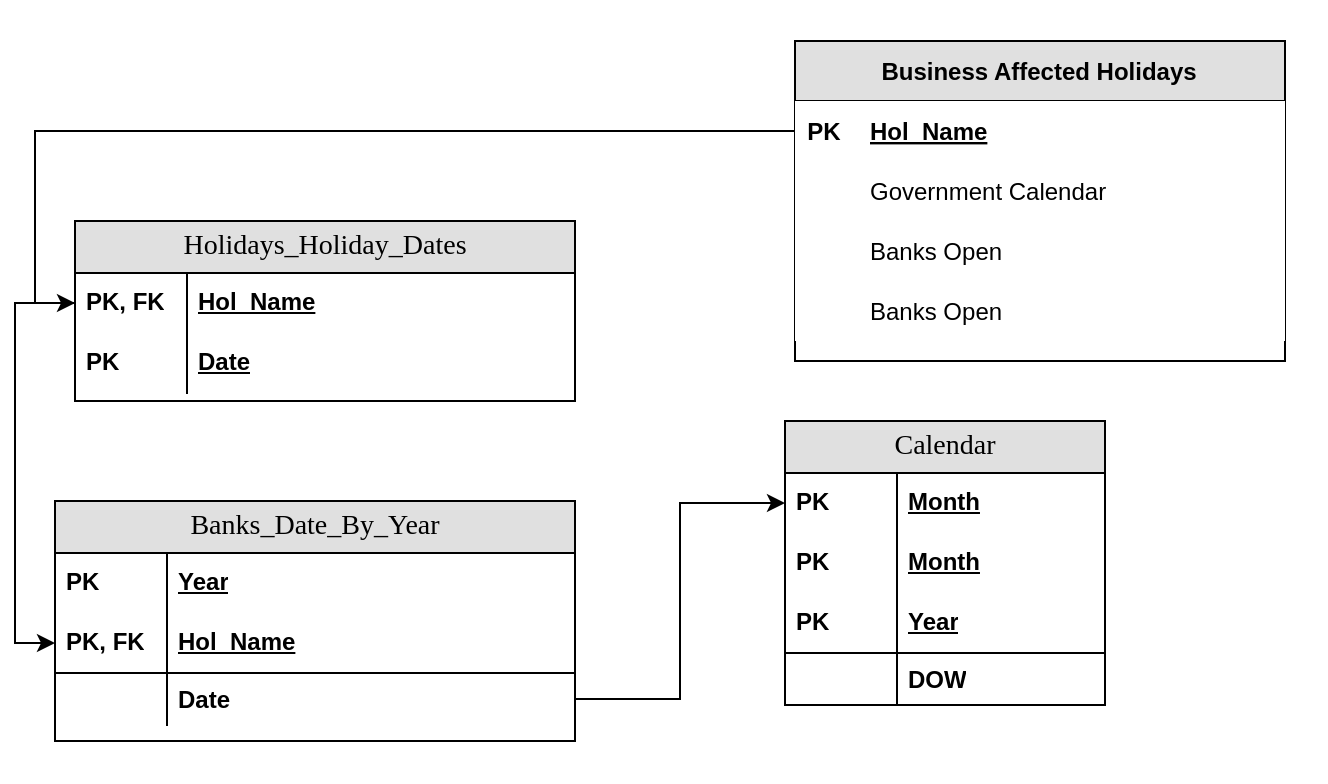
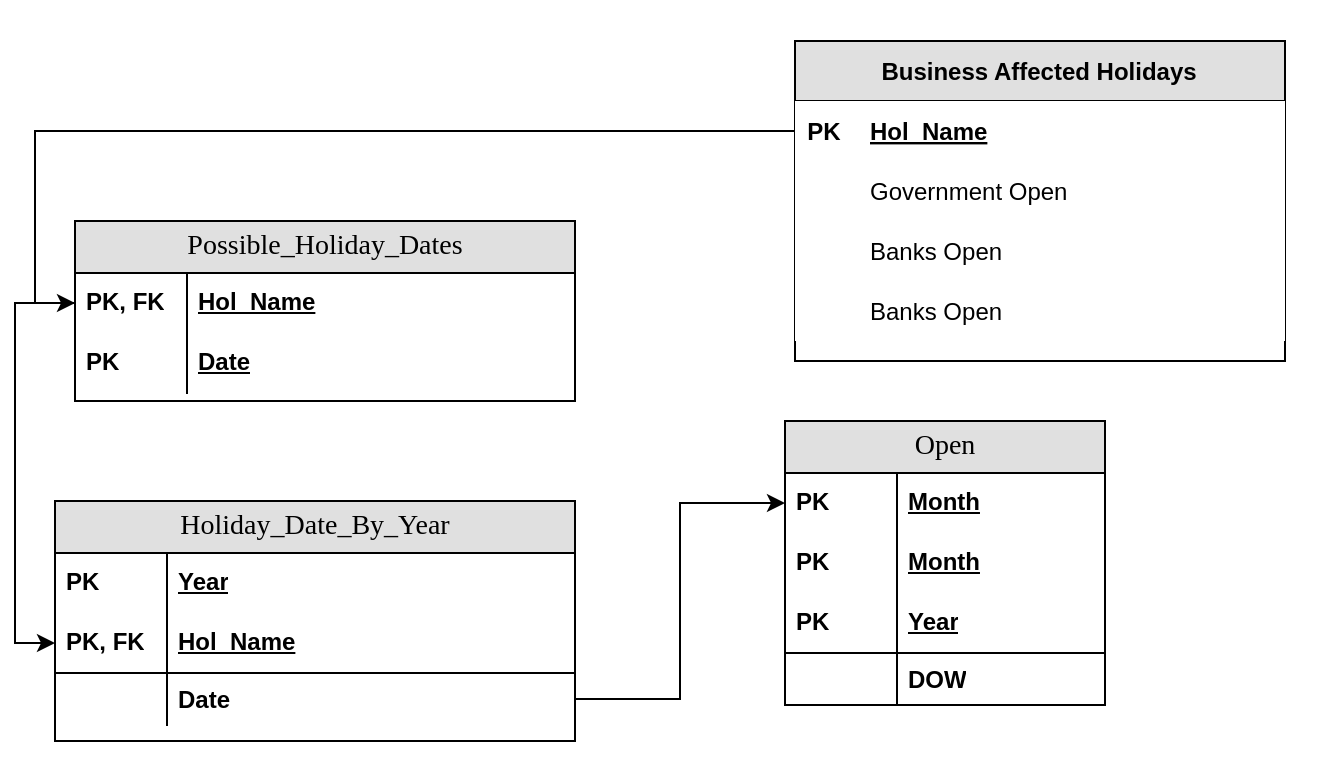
(991, 192) -> (968, 192)
(326, 247) -> (326, 247)
(946, 447) -> (946, 447)
(316, 527) -> (316, 527)
